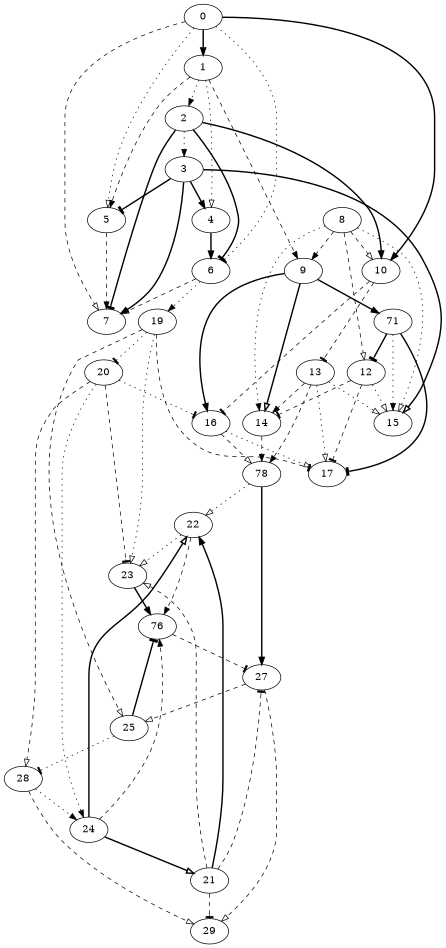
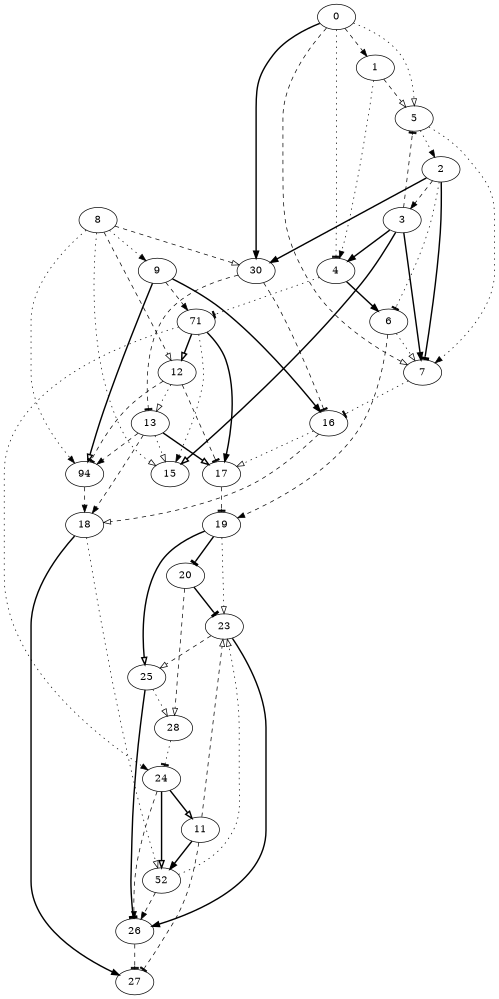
(203, 39) -> (354, 40)
(195, 90) -> (426, 141)
(142, 132) -> (393, 90)
(184, 140) -> (424, 192)
(212, 140) -> (360, 166)
(277, 140) -> (337, 142)
(252, 166) -> none
(231, 190) -> (423, 246)
(150, 192) -> (408, 171)
(325, 243) -> (125, 243)
(107, 267) -> (495, 239)
(381, 271) -> (256, 271)
(187, 294) -> (345, 447)
(162, 295) -> (404, 344)
(345, 295) -> (175, 294)
none -> (265, 297)
(132, 346) -> (205, 549)
(380, 346) -> (188, 344)
(378, 395) -> (165, 395)
(156, 397) -> (379, 396)
(321, 420) -> (179, 444)
(425, 422) -> (232, 390)
(262, 423) -> (85, 474)
(193, 442) -> (222, 502)
(115, 472) -> (204, 600)
(262, 474) -> (85, 525)
(51, 503) -> (151, 582)
(193, 525) -> (162, 881)
(62, 595) -> (4, 525)
(157, 627) -> (135, 931)
(201, 701) -> (189, 650)
(78, 753) -> (158, 700)
(53, 802) -> (168, 752)
(210, 881) -> (200, 830)
(210, 931) -> none
